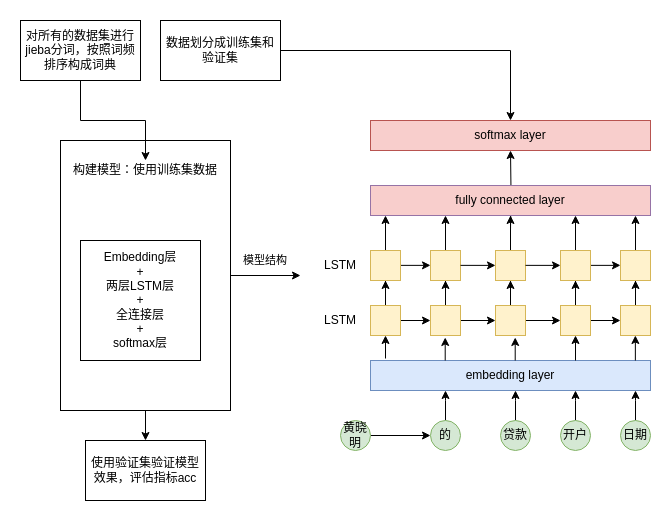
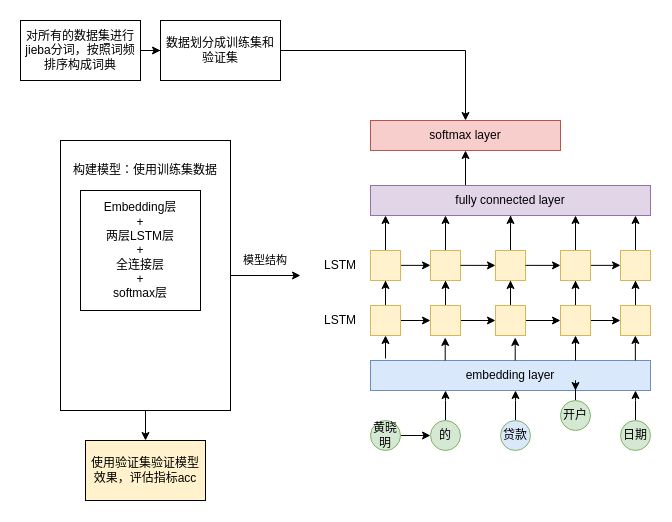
(110, 121) -> (155, 51)
(511, 136) -> (466, 136)
(511, 201) -> (511, 201)
(141, 301) -> (141, 251)
(356, 436) -> (386, 436)
(516, 436) -> (516, 436)
(576, 436) -> (576, 416)
(146, 471) -> (146, 471)
